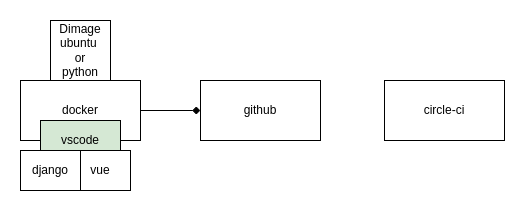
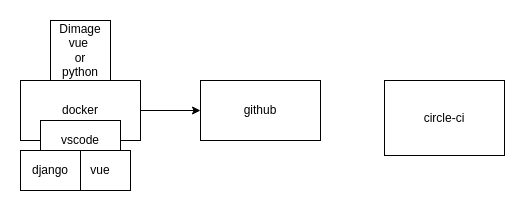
(81, 51) -> (81, 51)
(192, 111) -> (192, 111)
(445, 111) -> (445, 118)
(81, 141) -> (81, 141)
